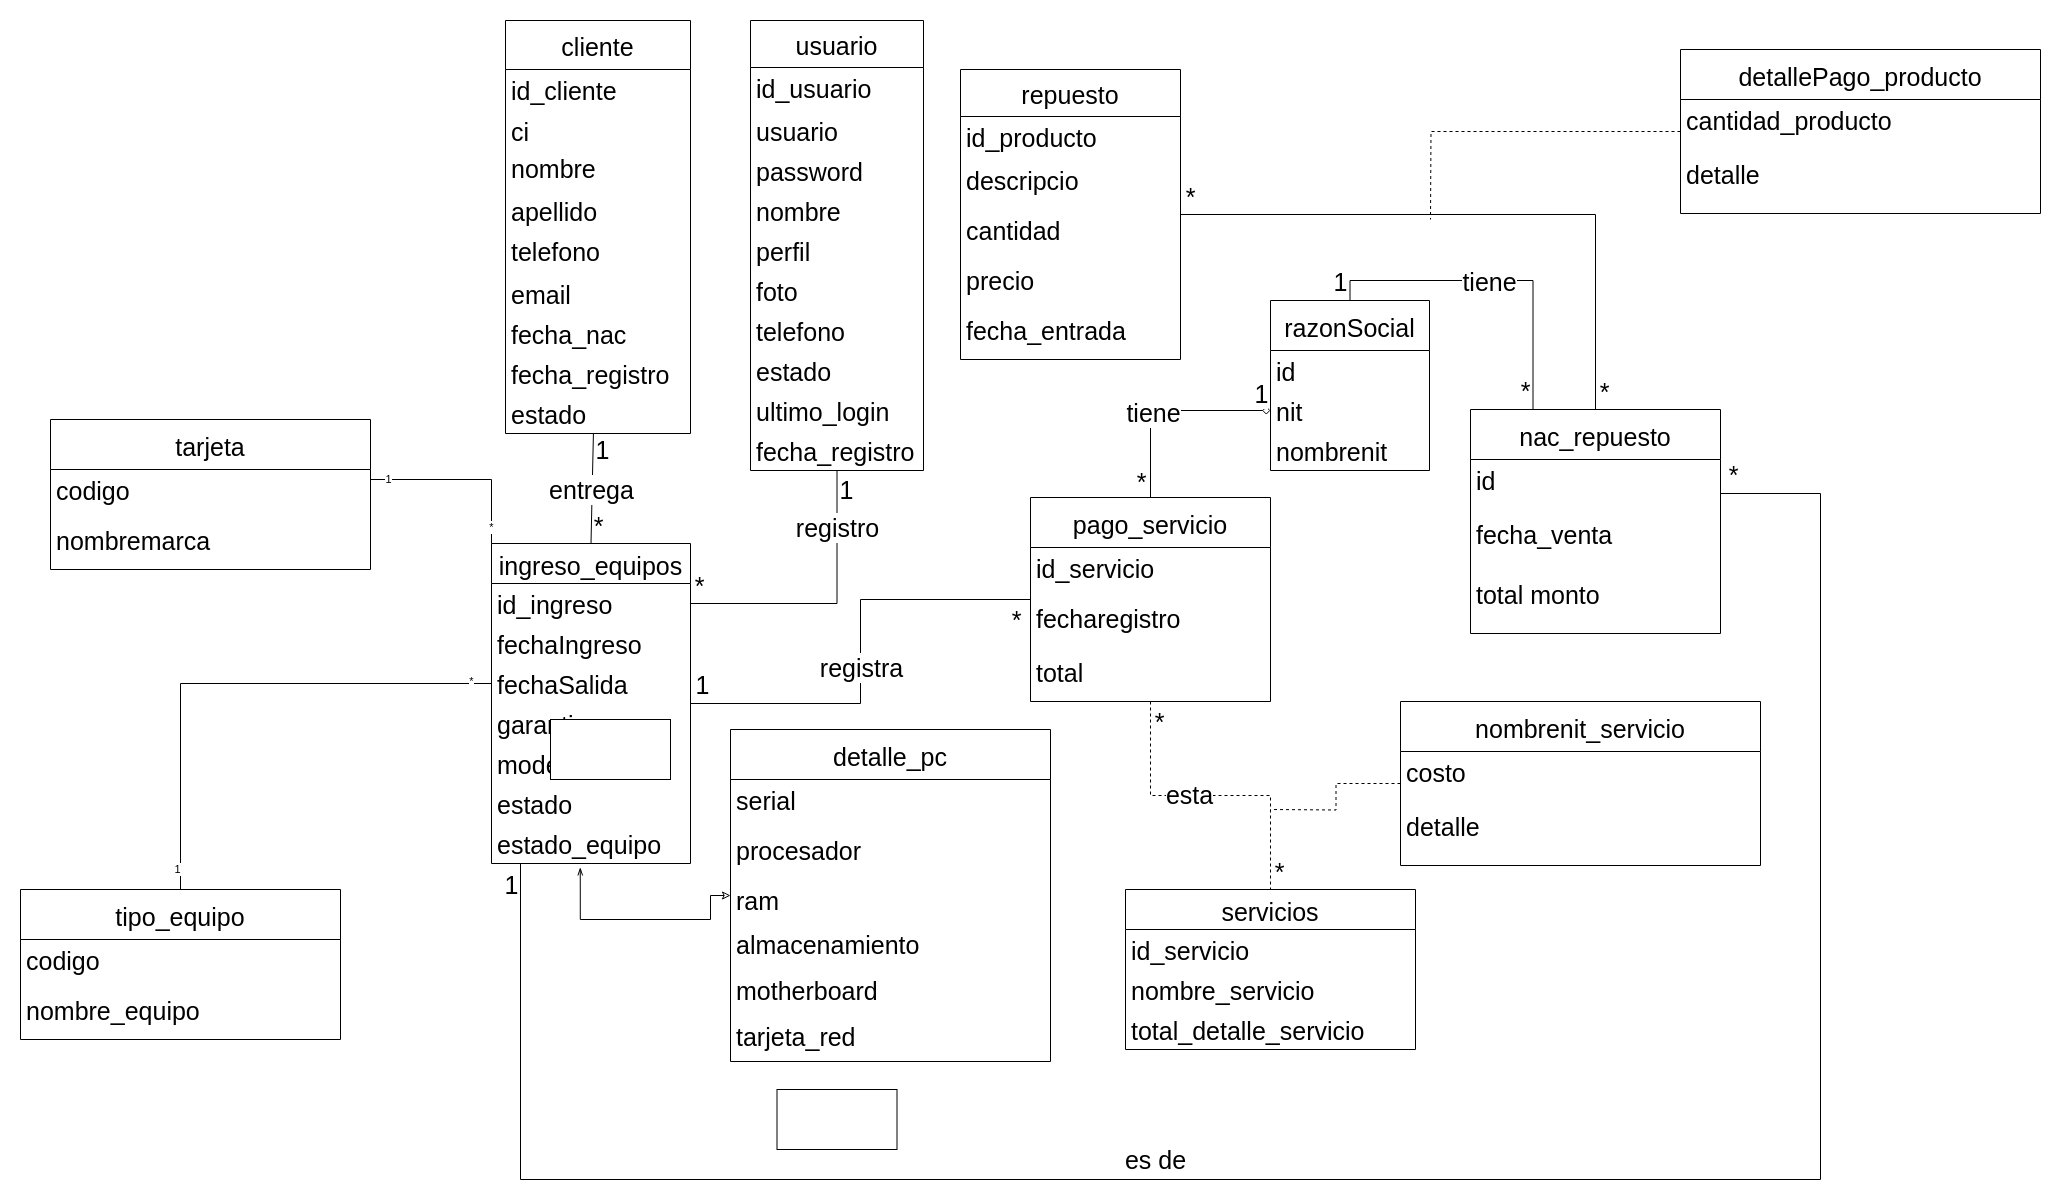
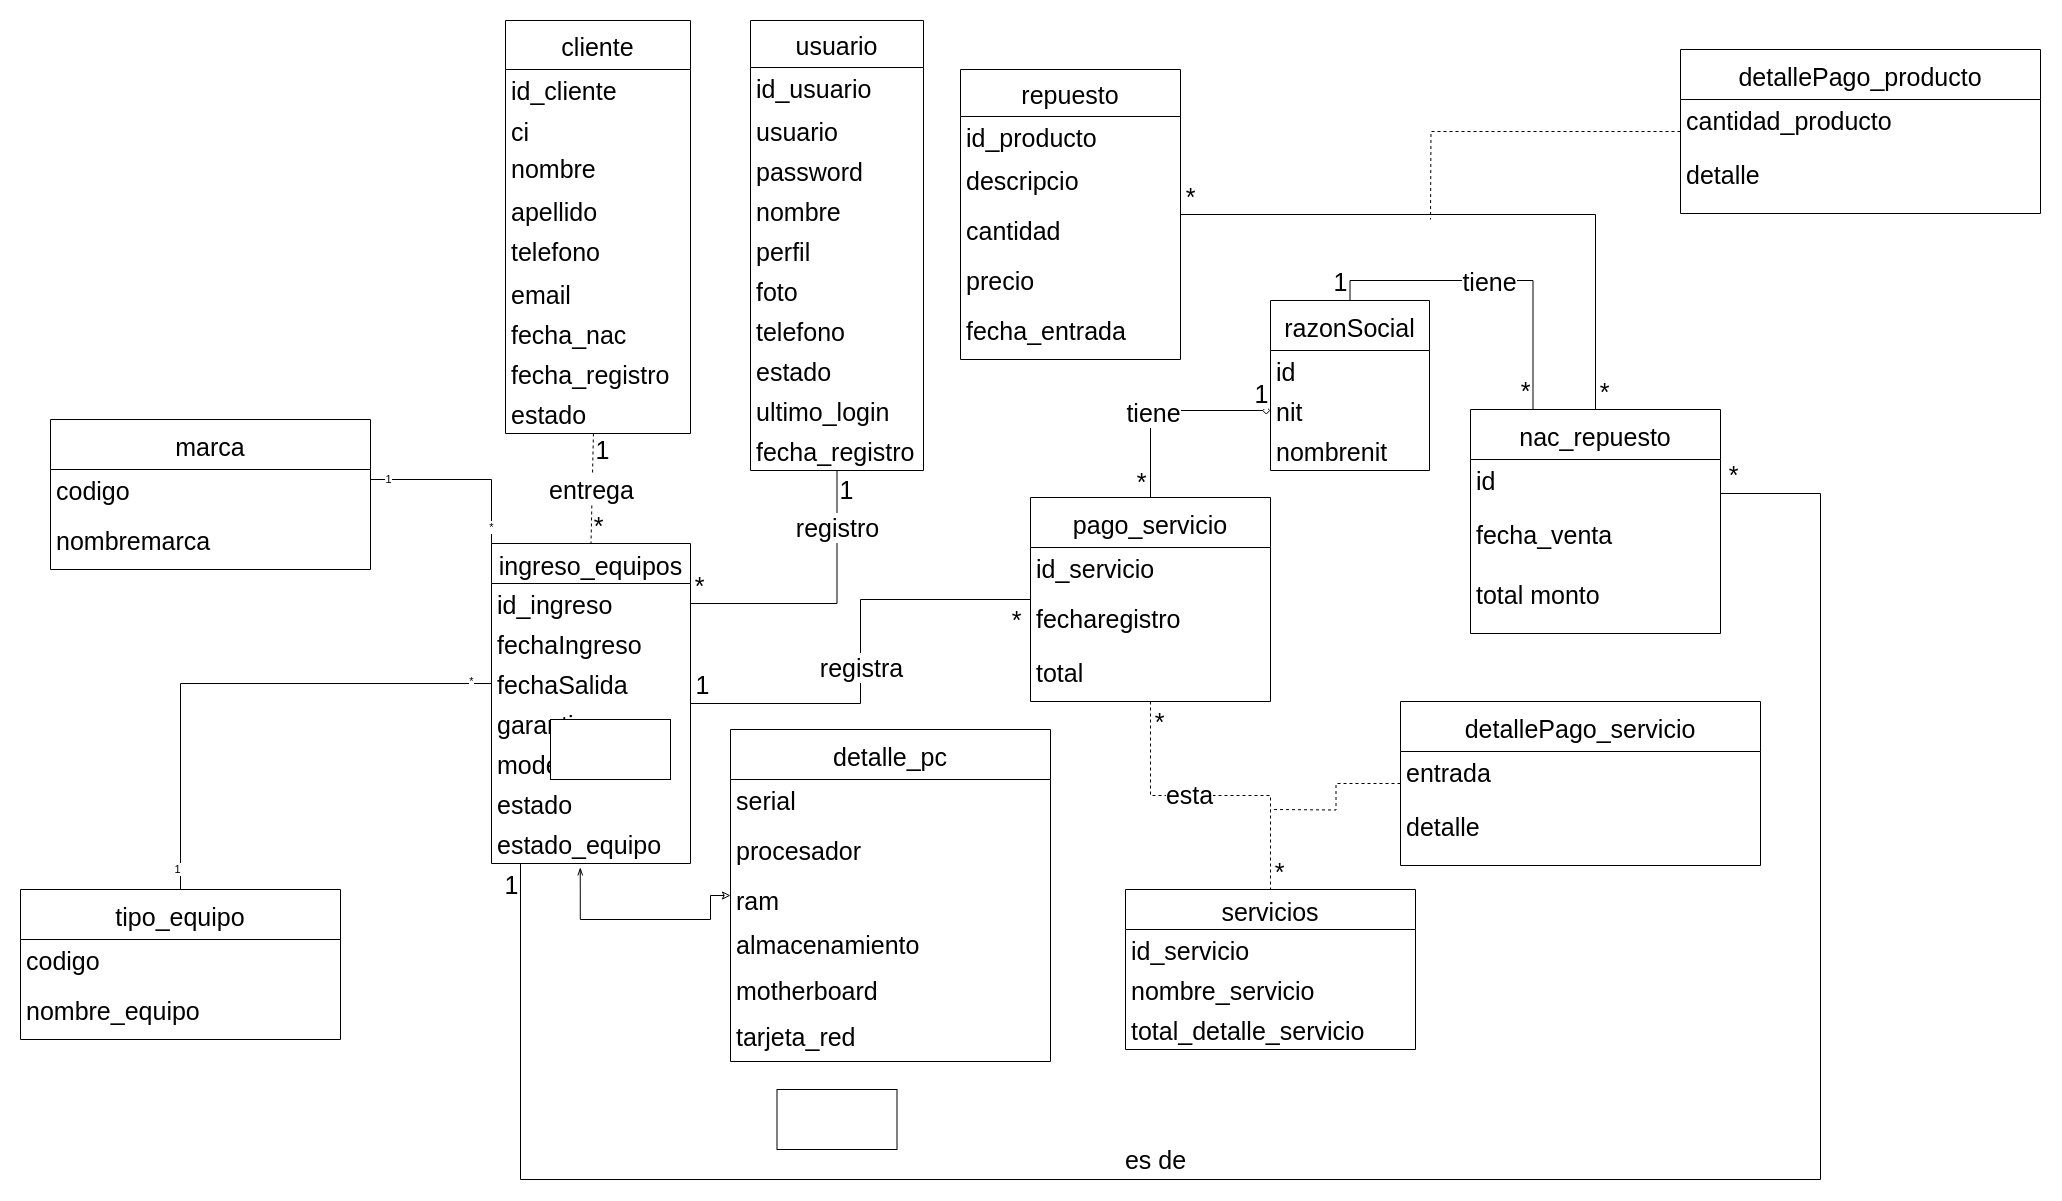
(210, 447) -> (210, 447)
(593, 456) -> (593, 456)
(1580, 729) -> (1580, 729)
(1441, 774) -> (1455, 774)
